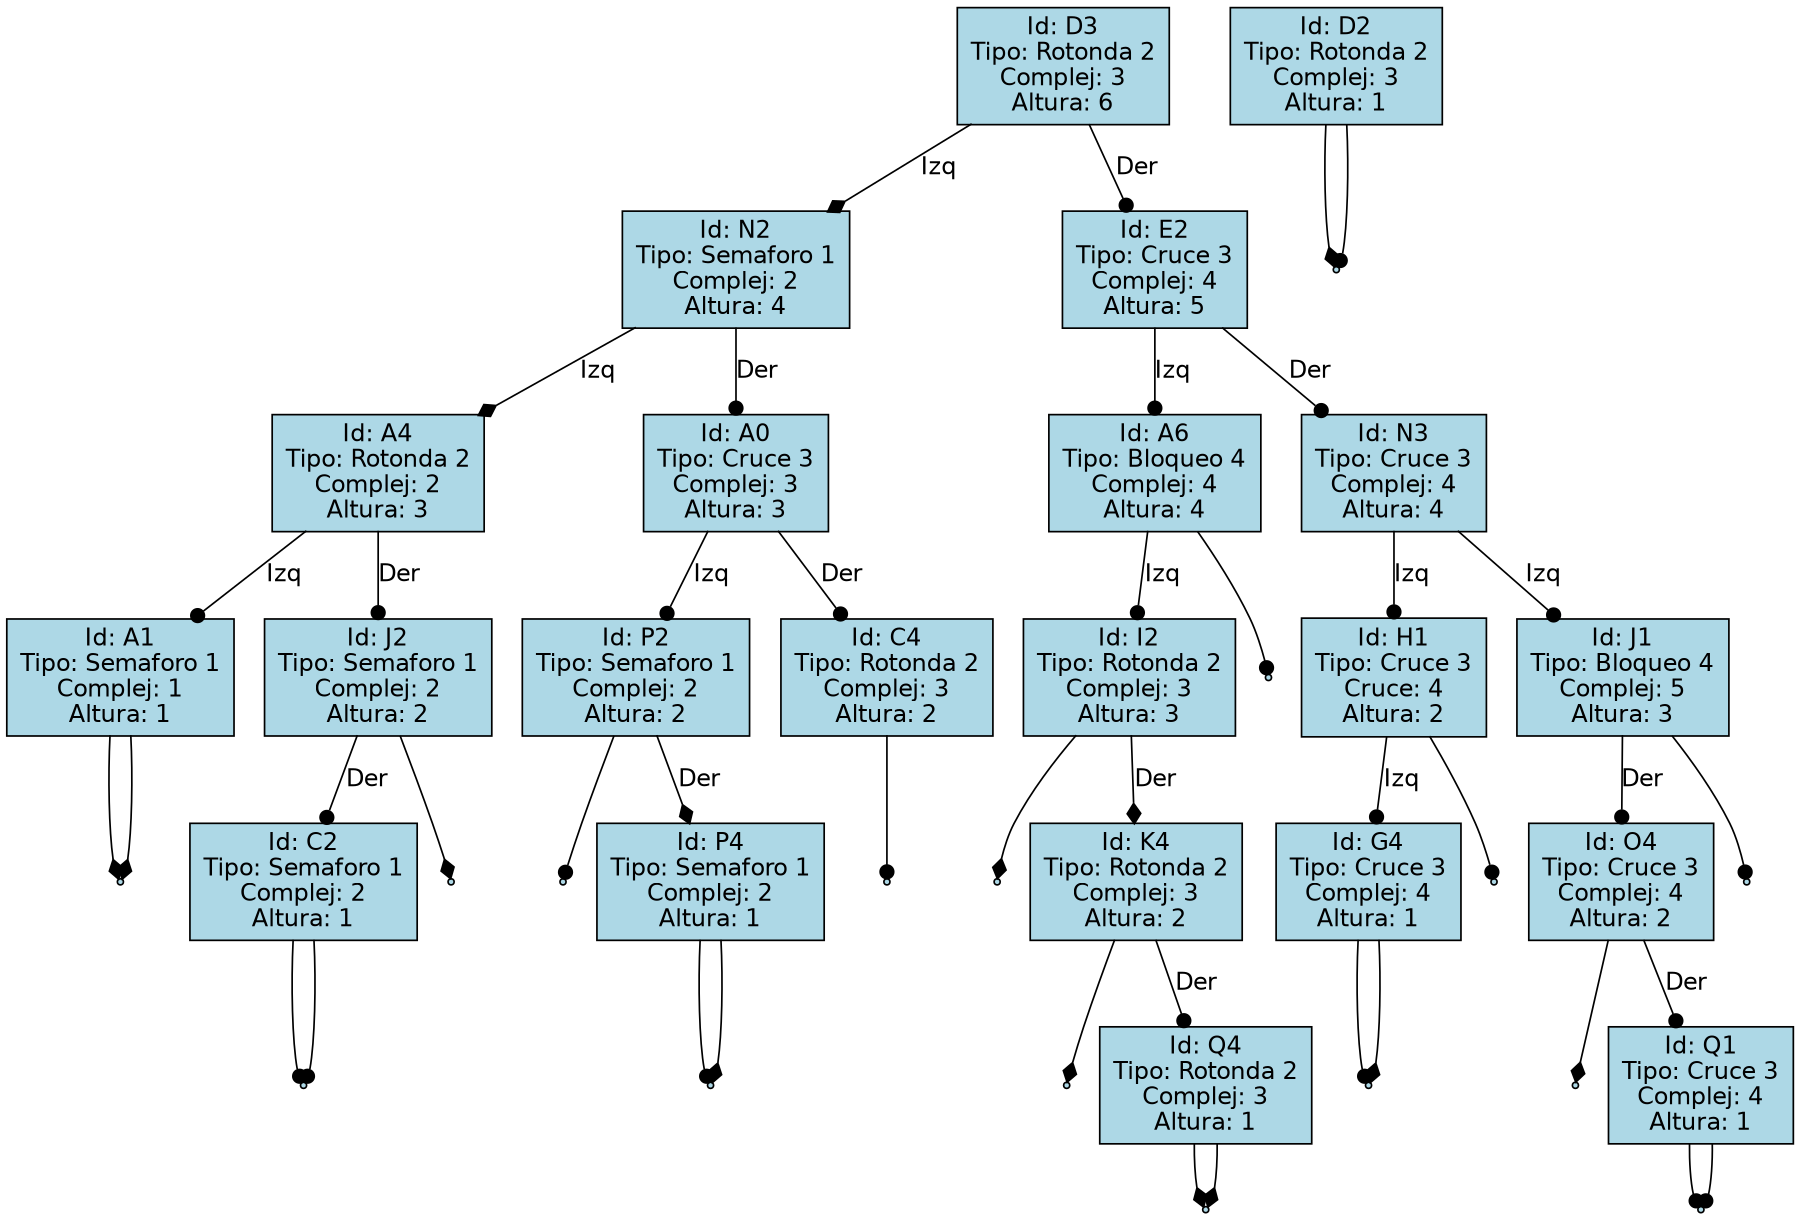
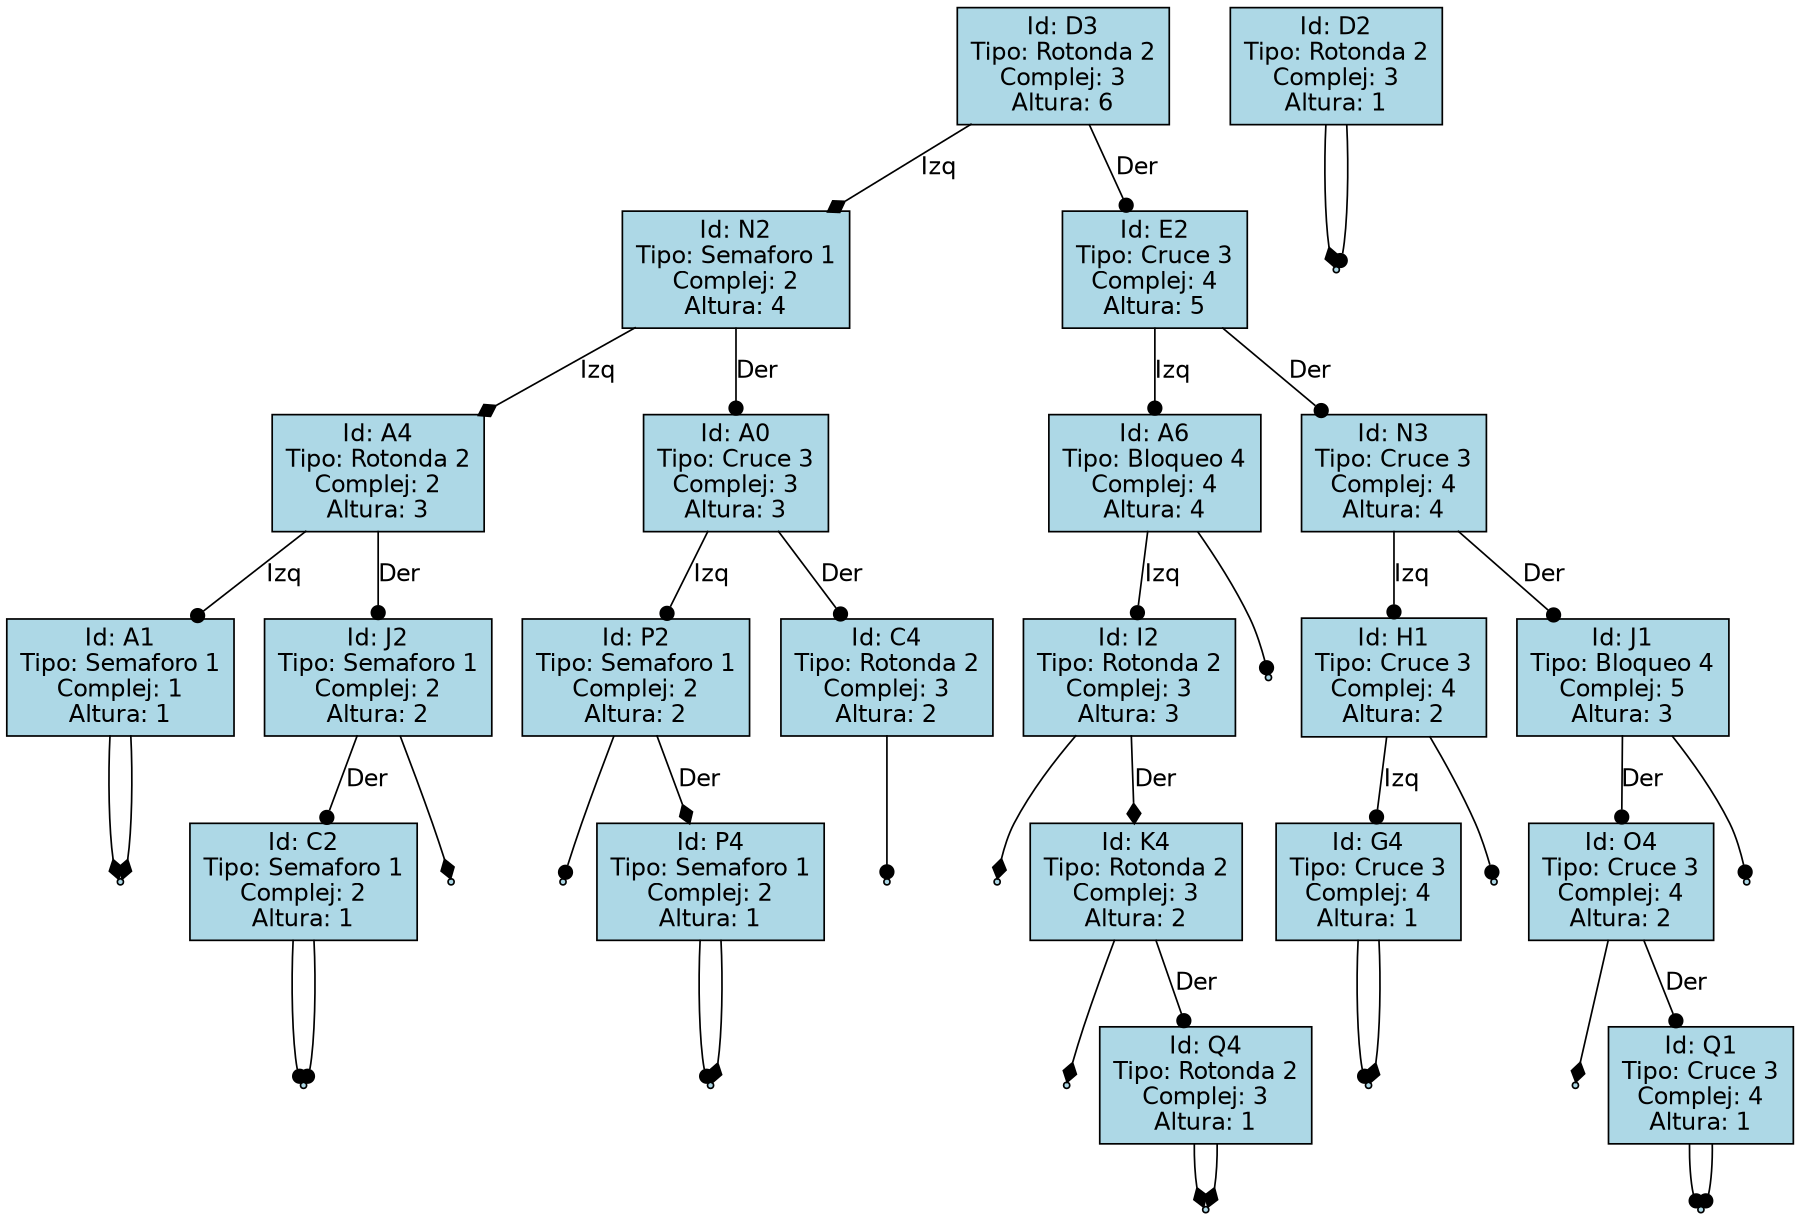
(1544, 575) -> (1544, 575)
(1394, 677) -> (1394, 677)
